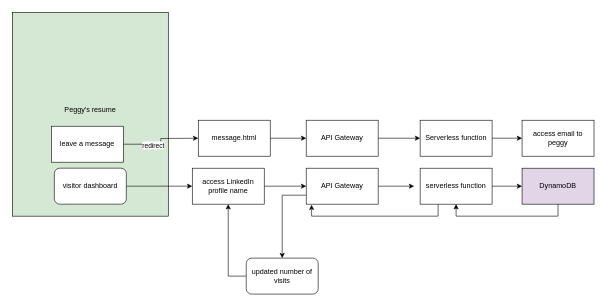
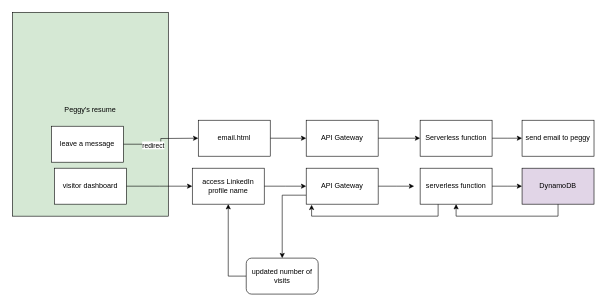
(234, 138) -> (234, 138)
(558, 138) -> (558, 138)
(90, 186) -> (90, 186)
